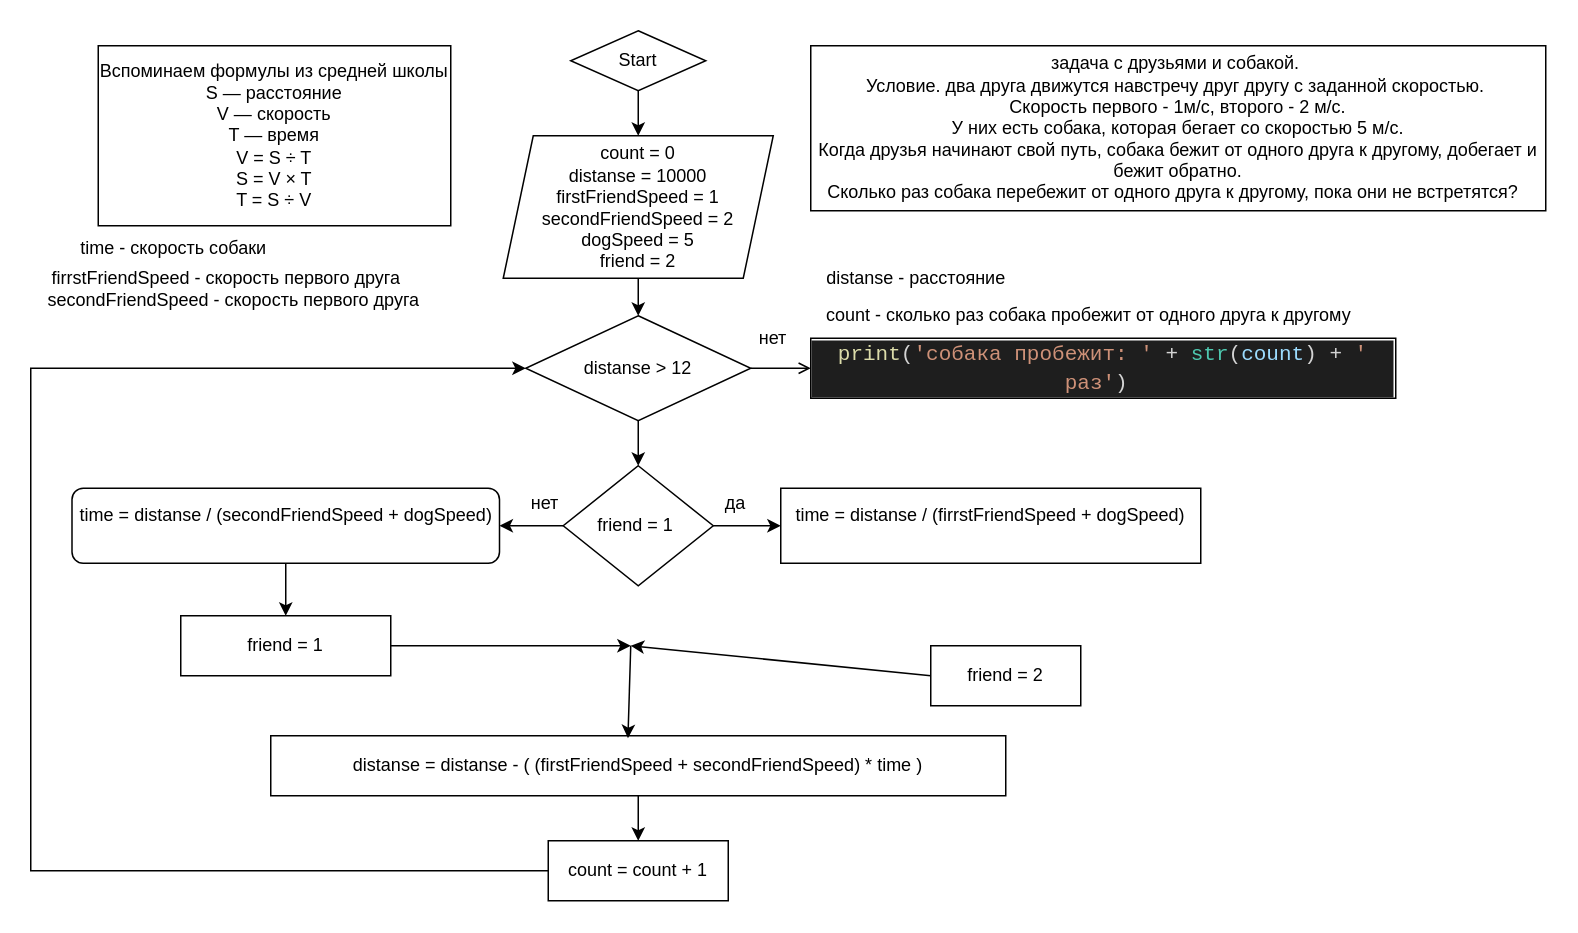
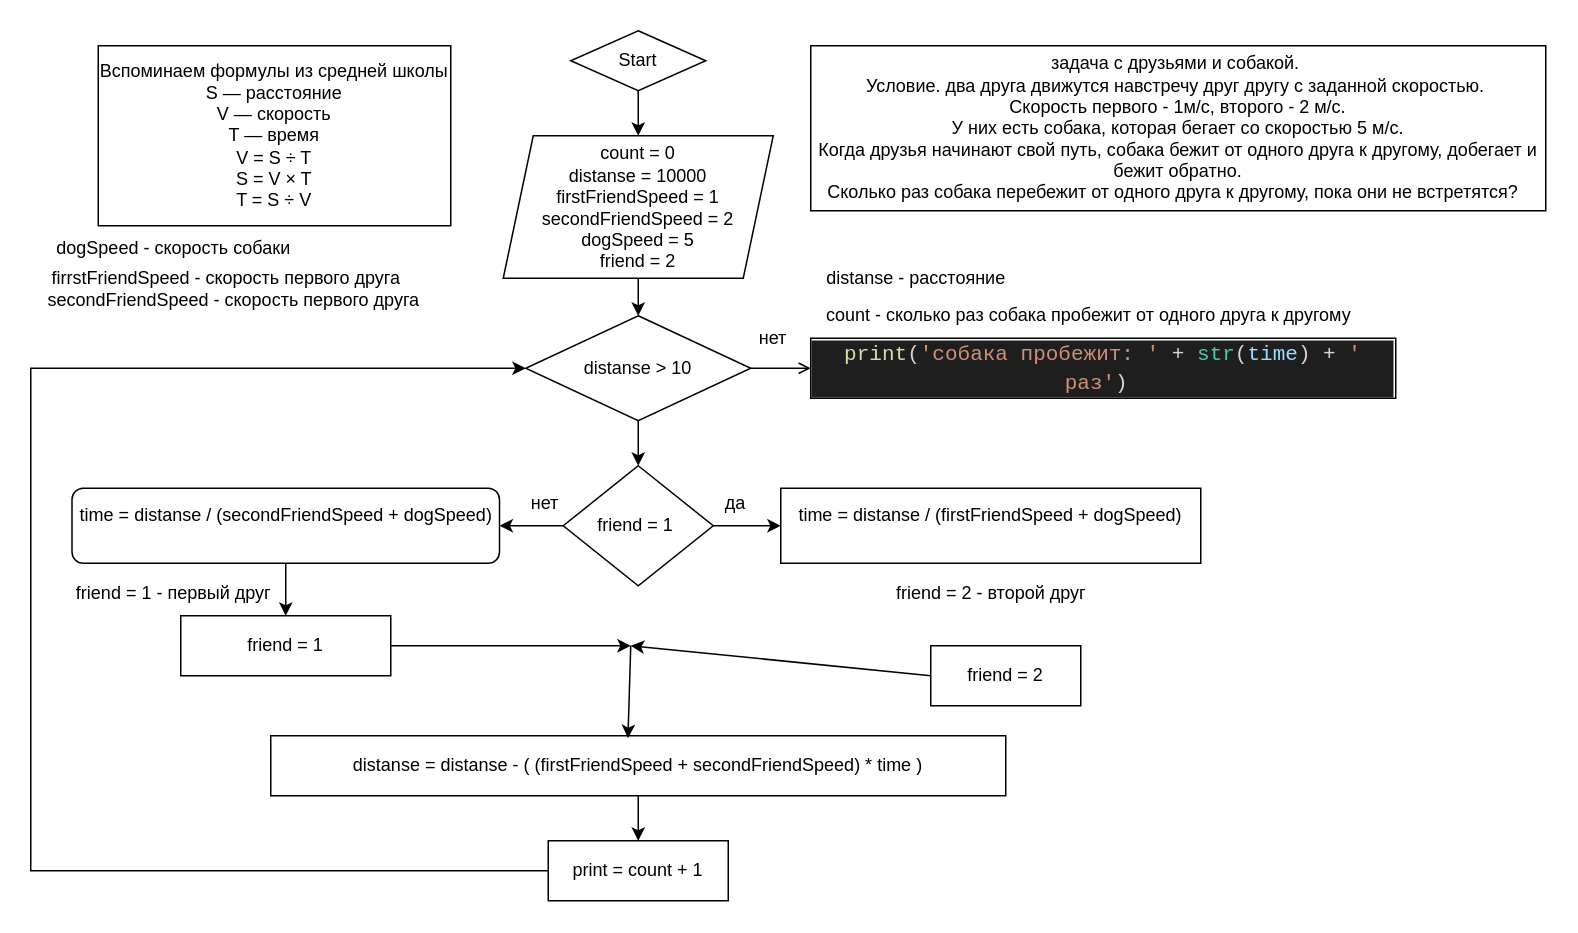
(174, 248) -> (174, 248)
(638, 368) -> (638, 368)
(1103, 368) -> (1103, 368)
(991, 526) -> (991, 526)
none -> (173, 593)
none -> (991, 593)
(638, 871) -> (638, 871)
